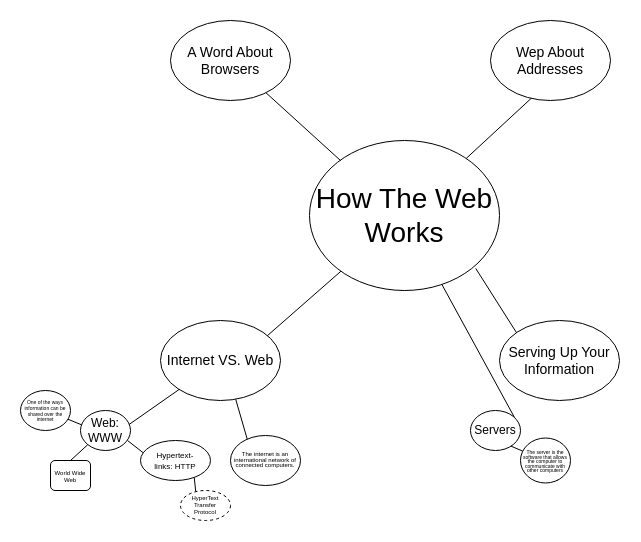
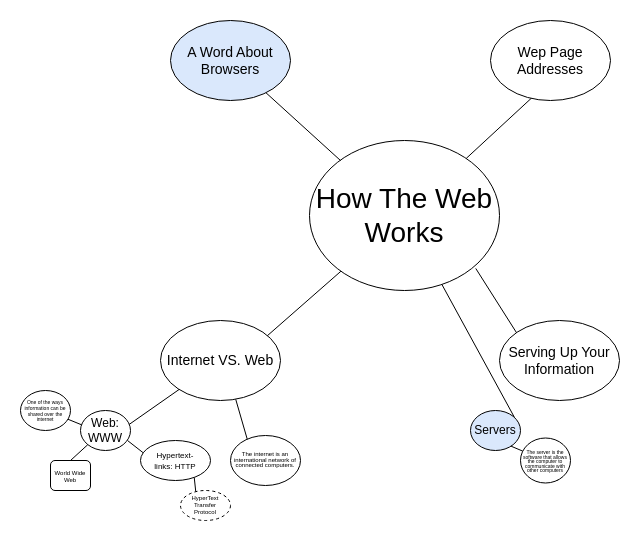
(231, 61) -> (231, 61)
(551, 61) -> (551, 61)
(496, 431) -> (496, 431)
